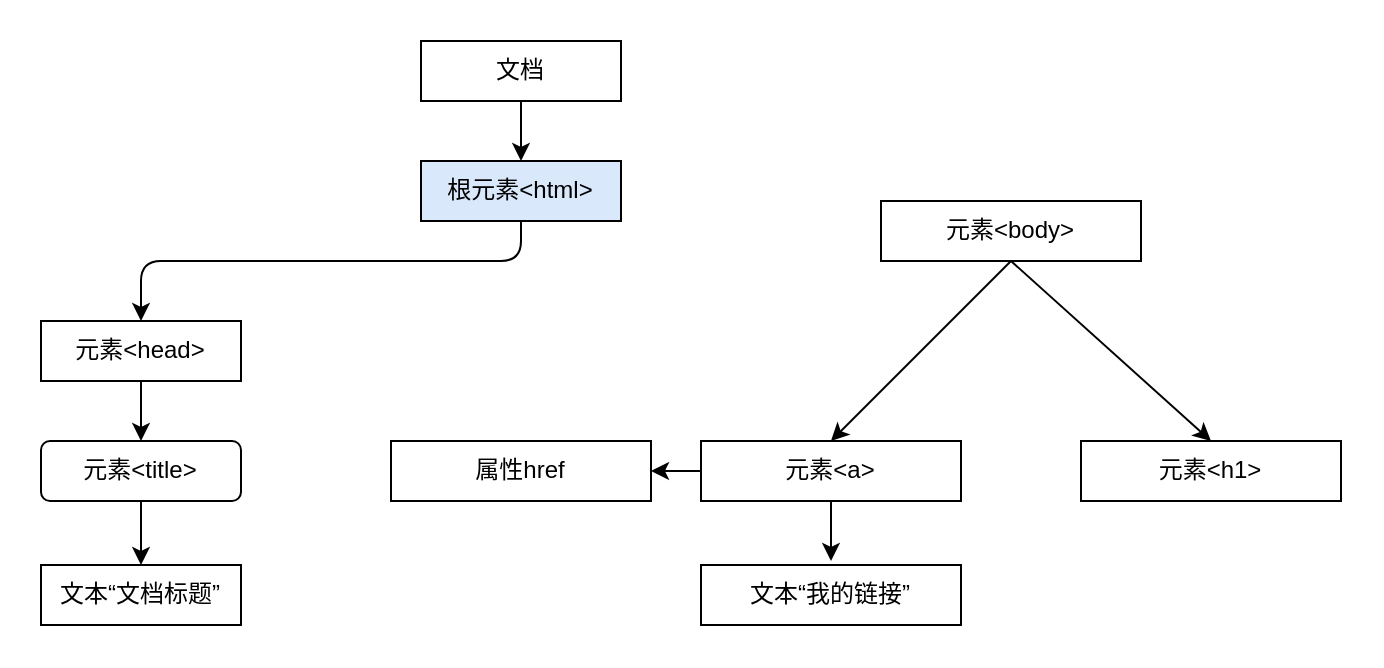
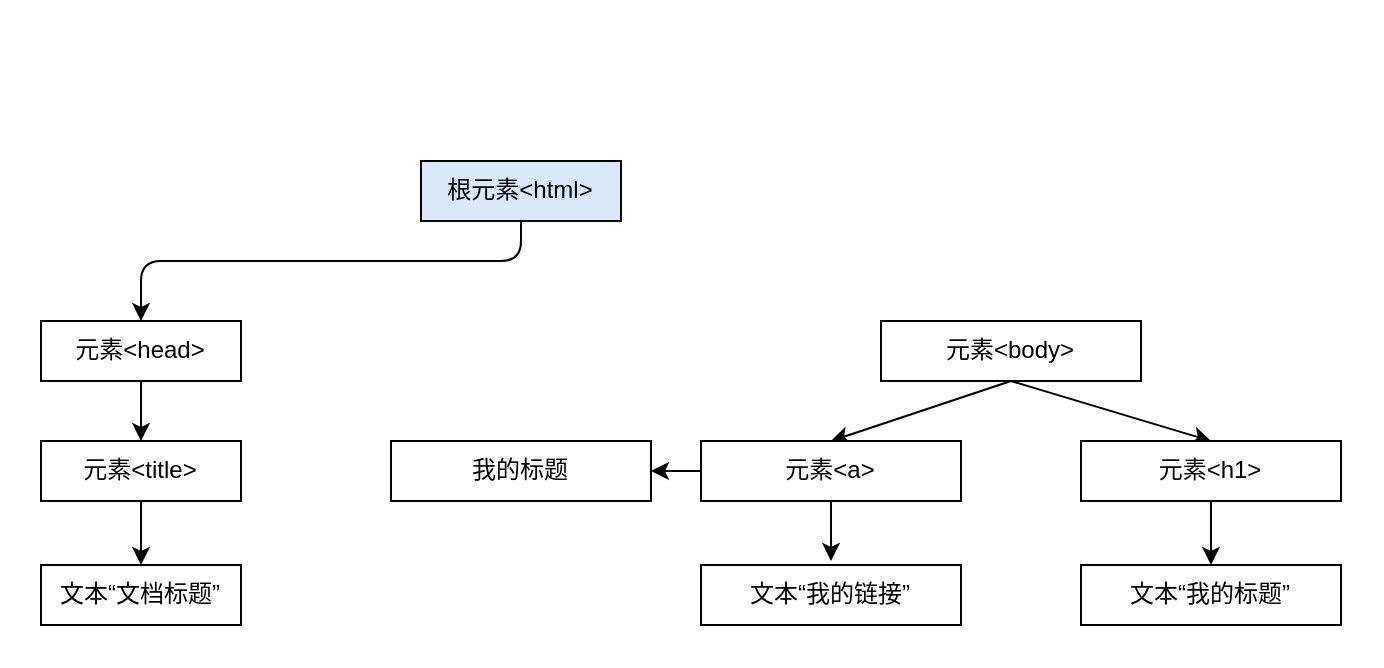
(521, 71) -> none
(521, 124) -> none
(1011, 231) -> (1011, 351)
(141, 471) -> (141, 471)
(521, 471) -> (521, 471)
none -> (1211, 526)
none -> (1211, 595)
